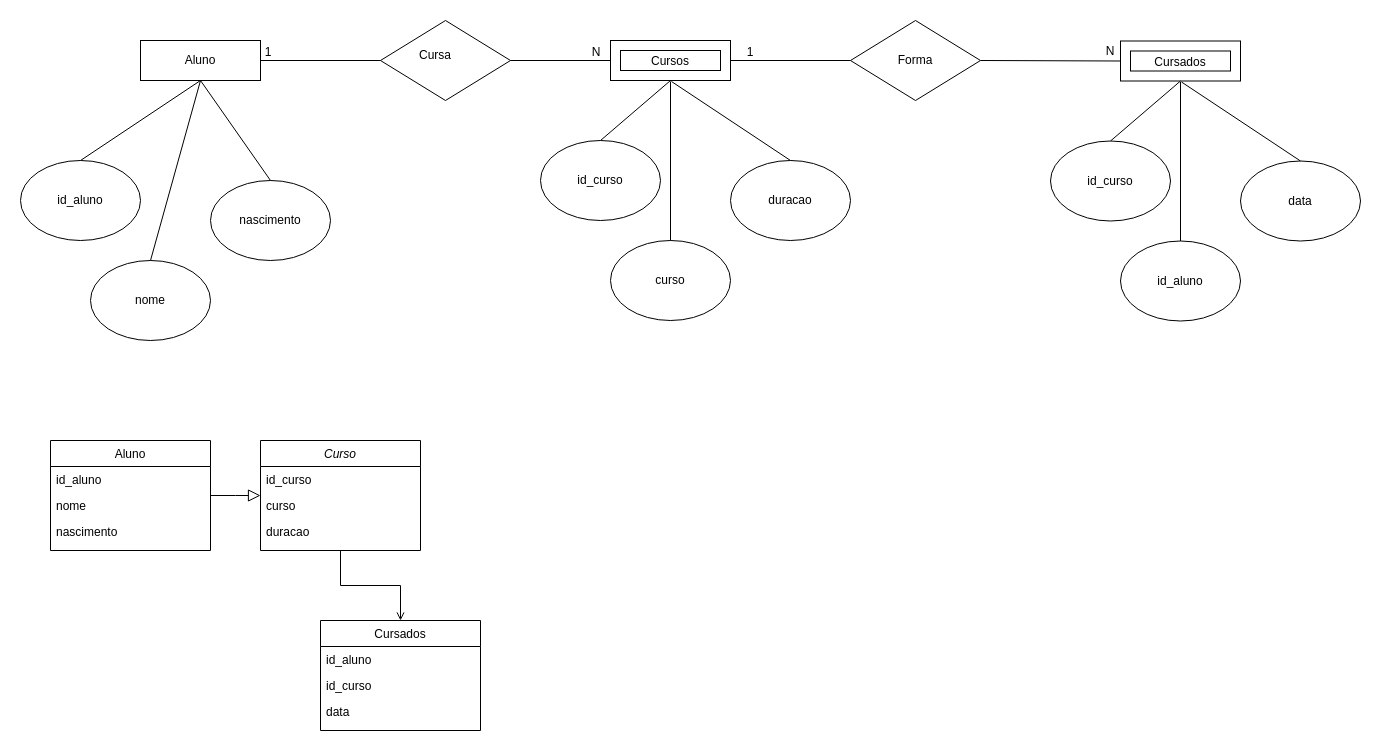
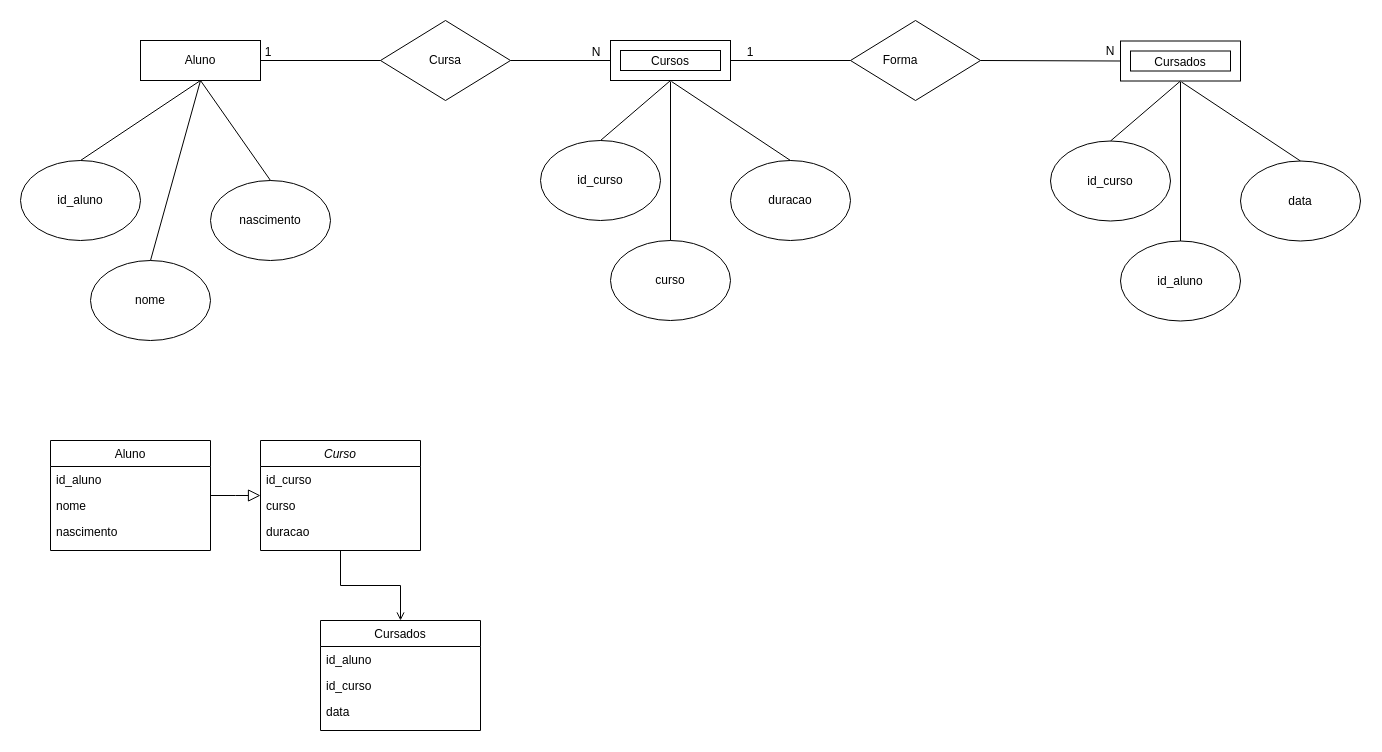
(436, 56) -> (446, 61)
(916, 61) -> (901, 61)
